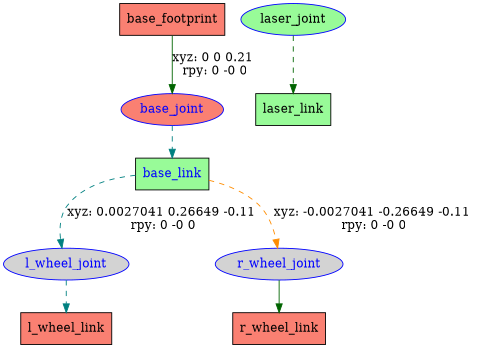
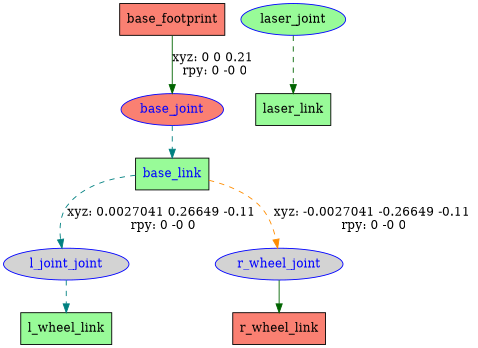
(66, 264) -> (66, 264)
(66, 329) -> (66, 329)
